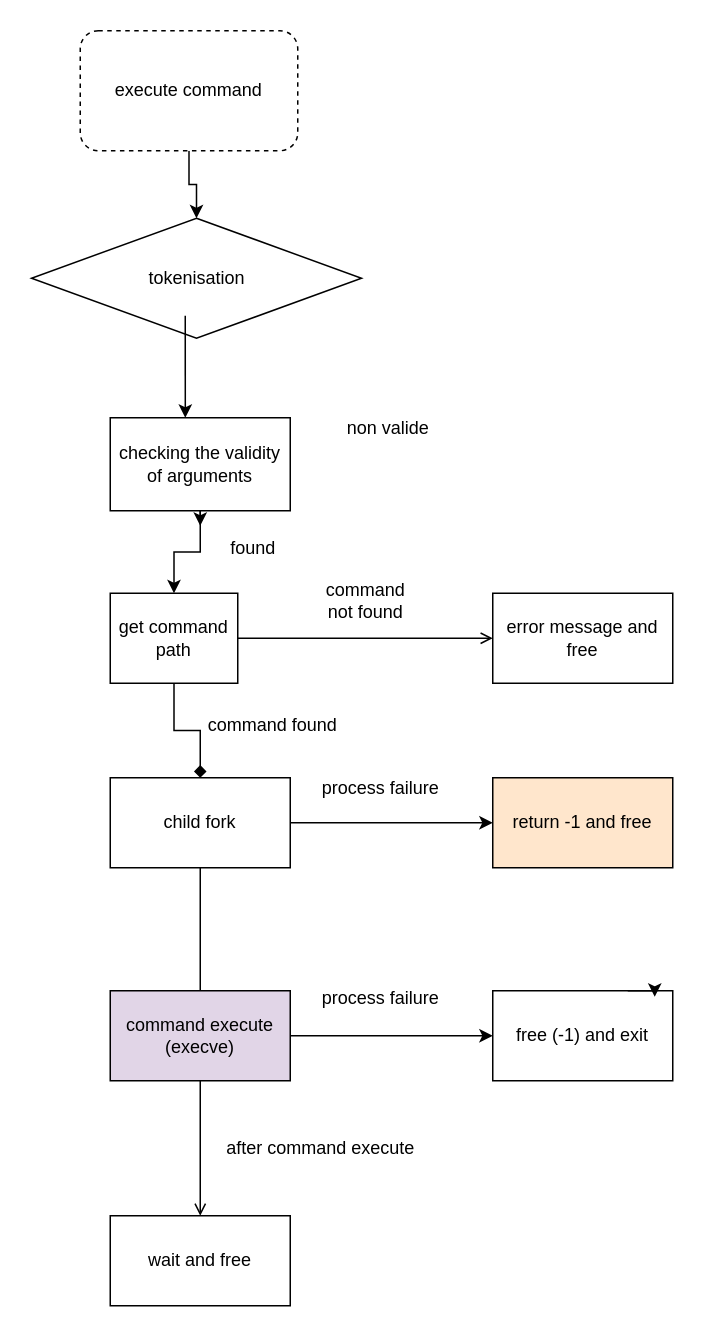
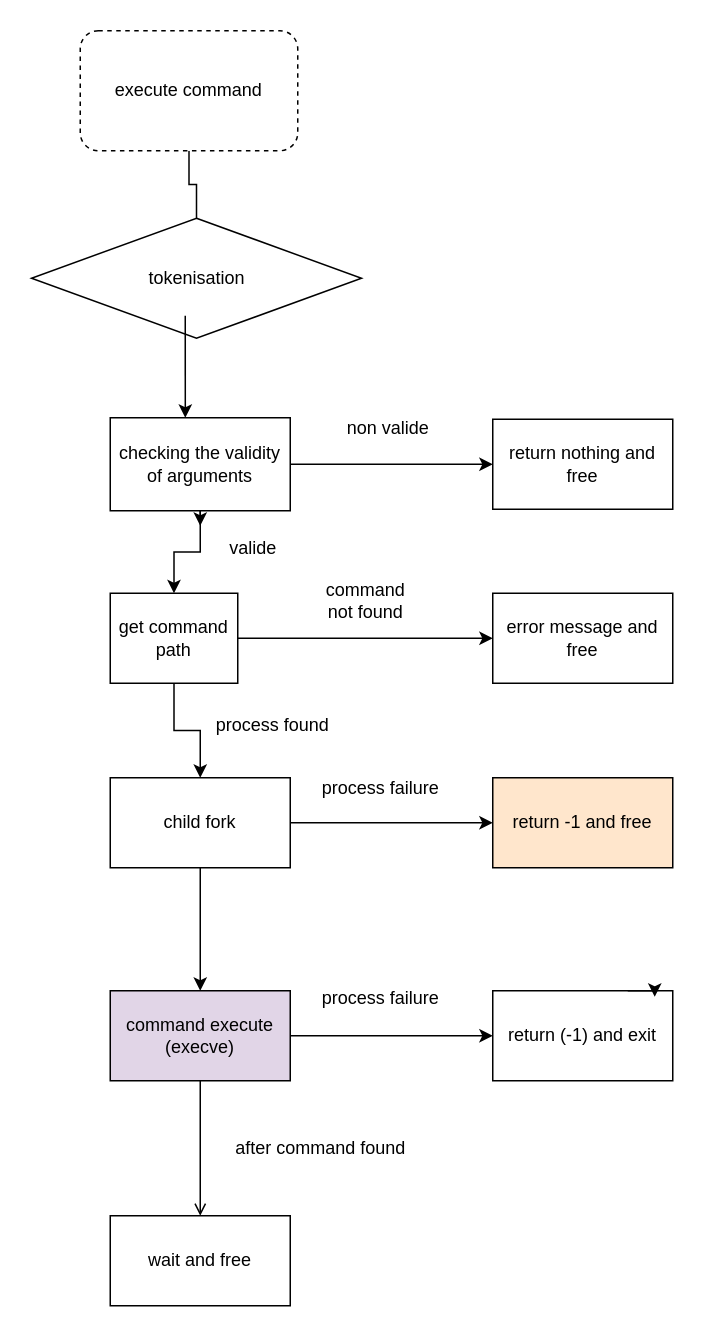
(197, 207) -> (197, 211)
none -> (387, 464)
none -> (583, 464)
(254, 548) -> (254, 548)
(483, 638) -> (481, 638)
(273, 725) -> (273, 725)
(200, 765) -> (200, 766)
(200, 983) -> (200, 979)
(583, 1036) -> (583, 1036)
(321, 1148) -> (321, 1148)
